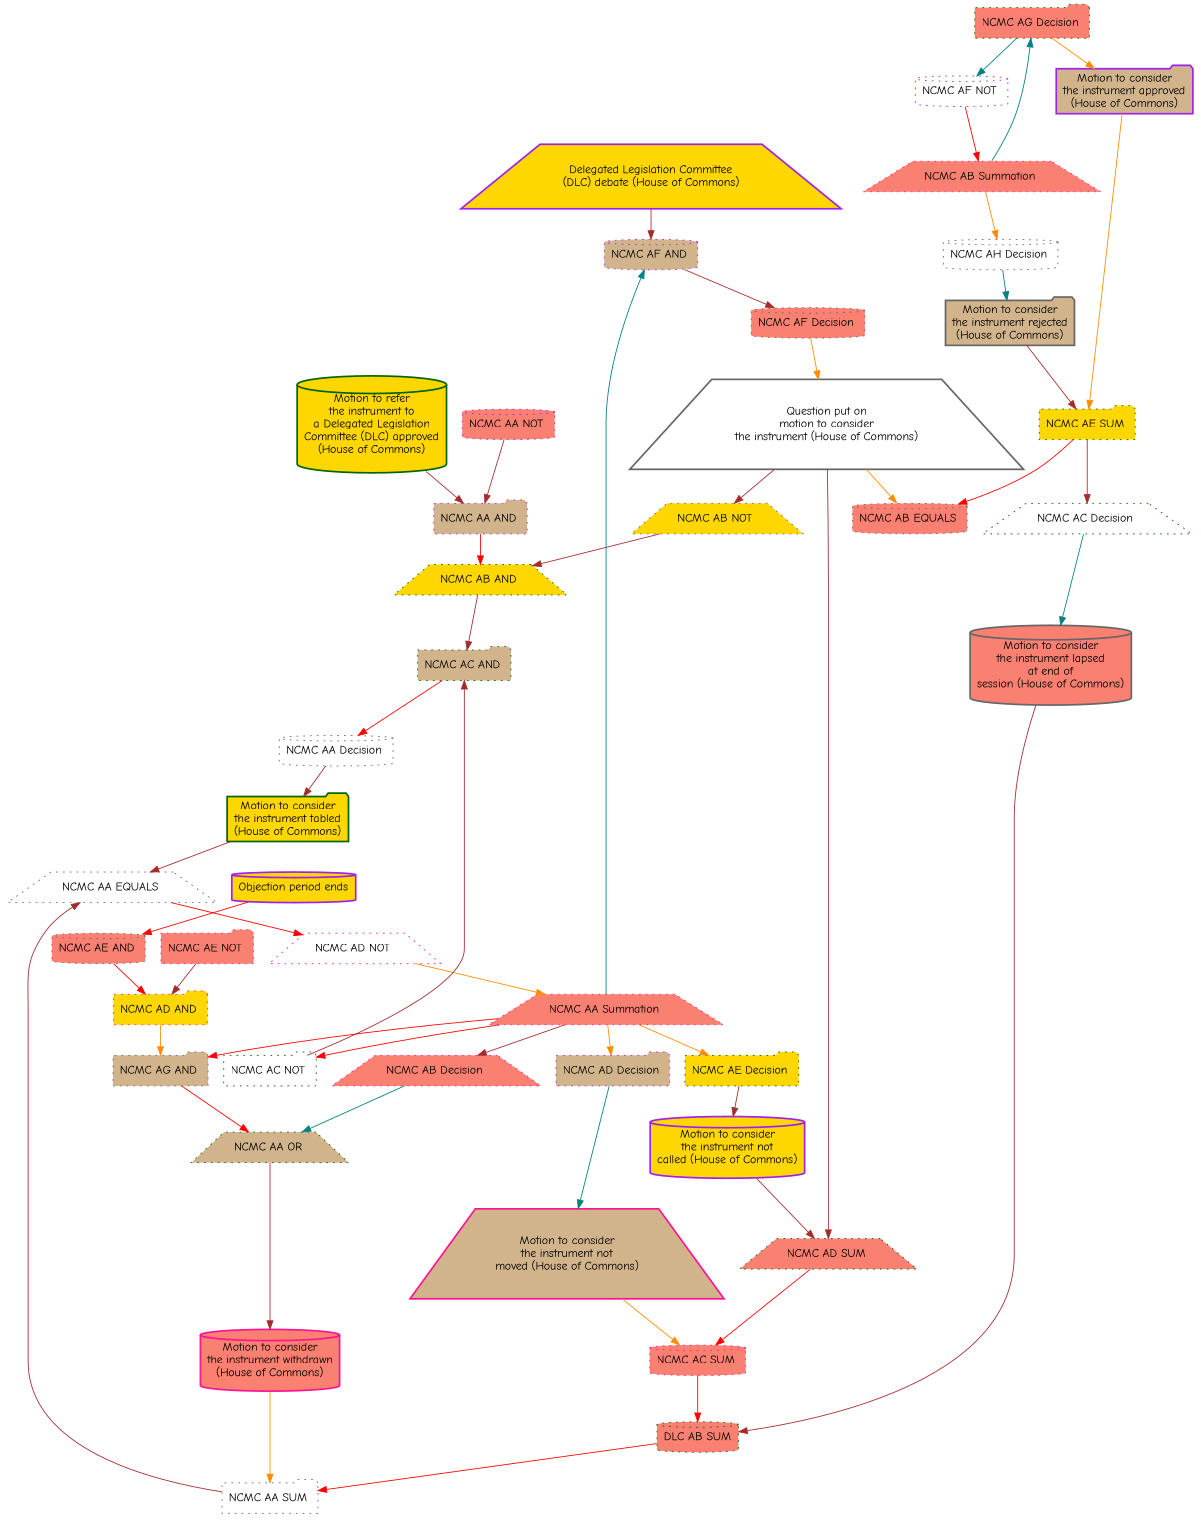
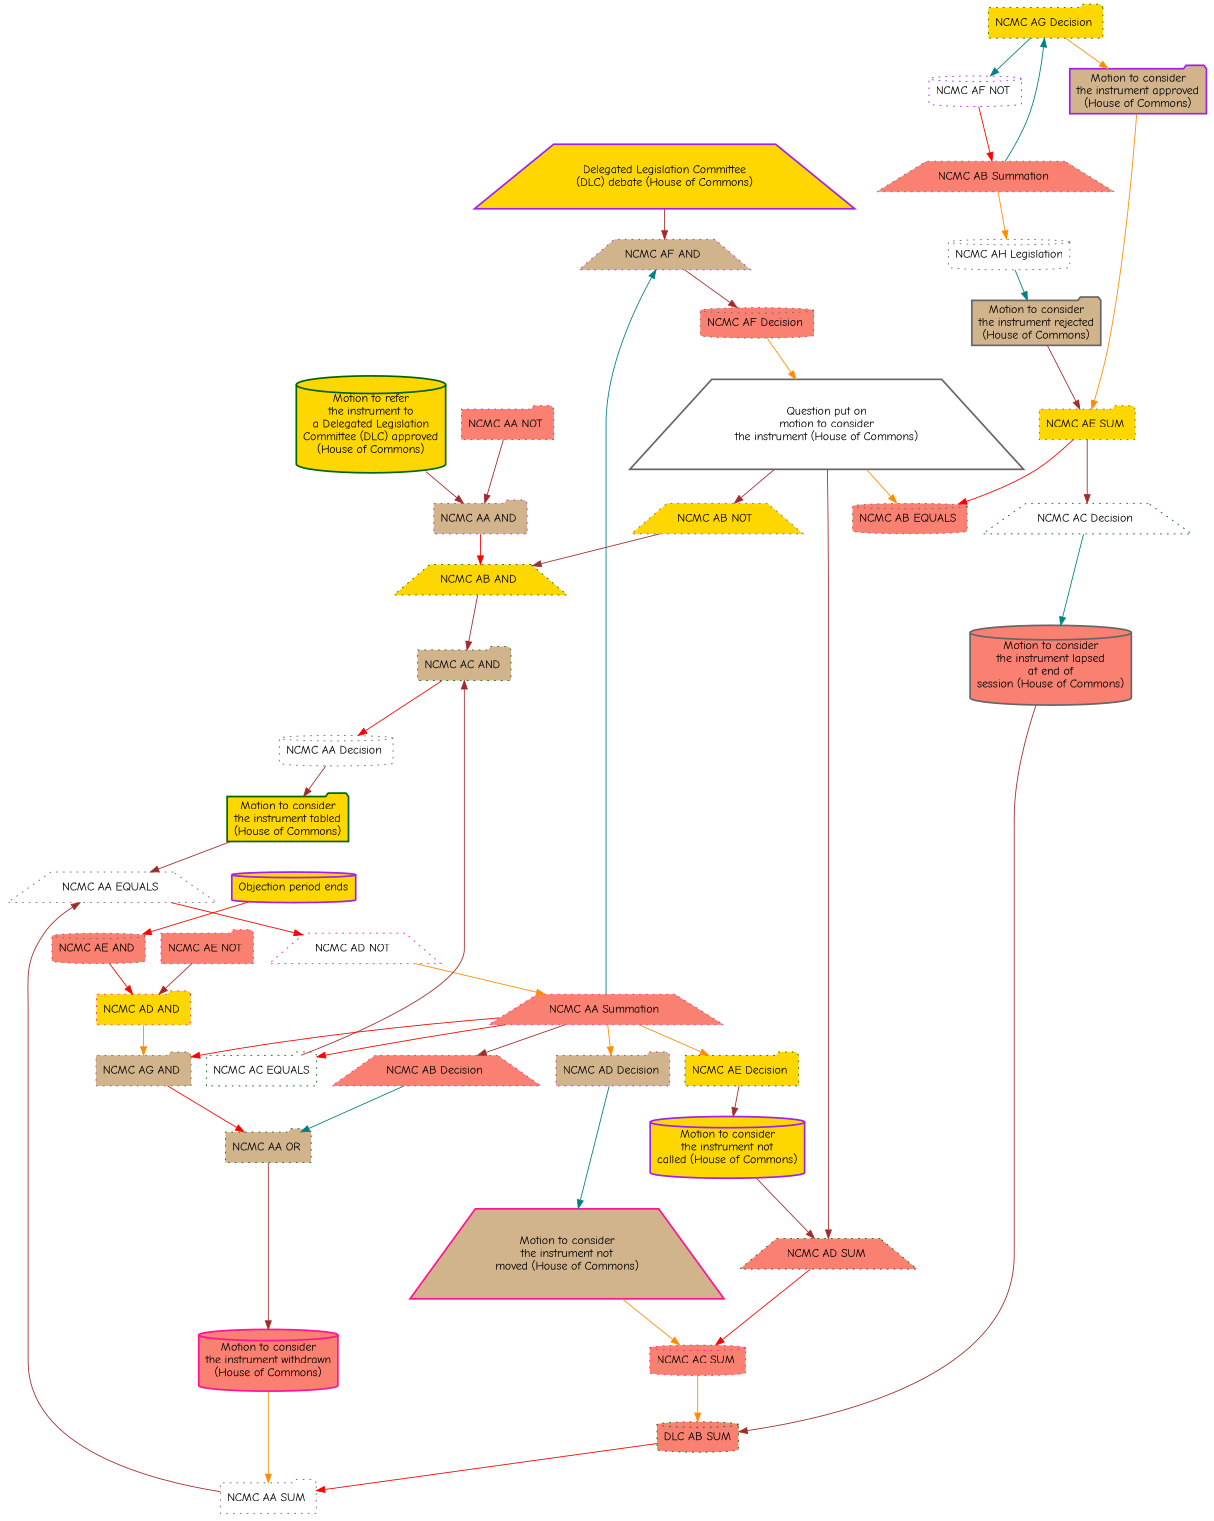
(1032, 23) -> (1046, 23)
(982, 177) -> (996, 177)
(651, 255) -> (665, 255)
(1001, 255) -> (1009, 255)
(508, 424) -> (508, 424)
(1087, 424) -> (1087, 424)
(270, 1071) -> (262, 1071)
(270, 1147) -> (268, 1147)
(698, 1394) -> (698, 1394)
